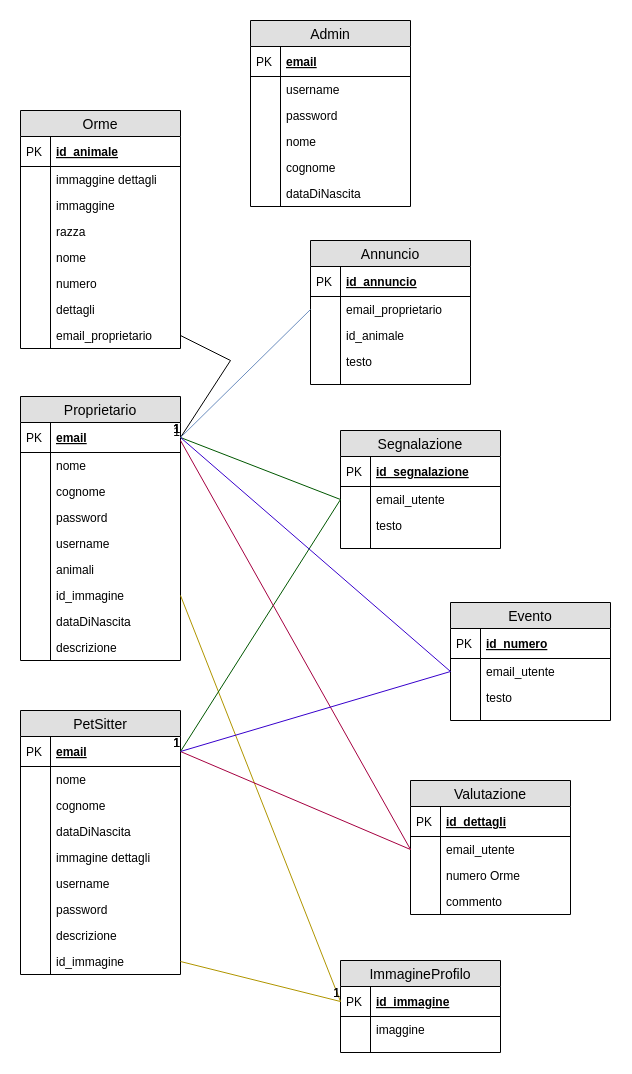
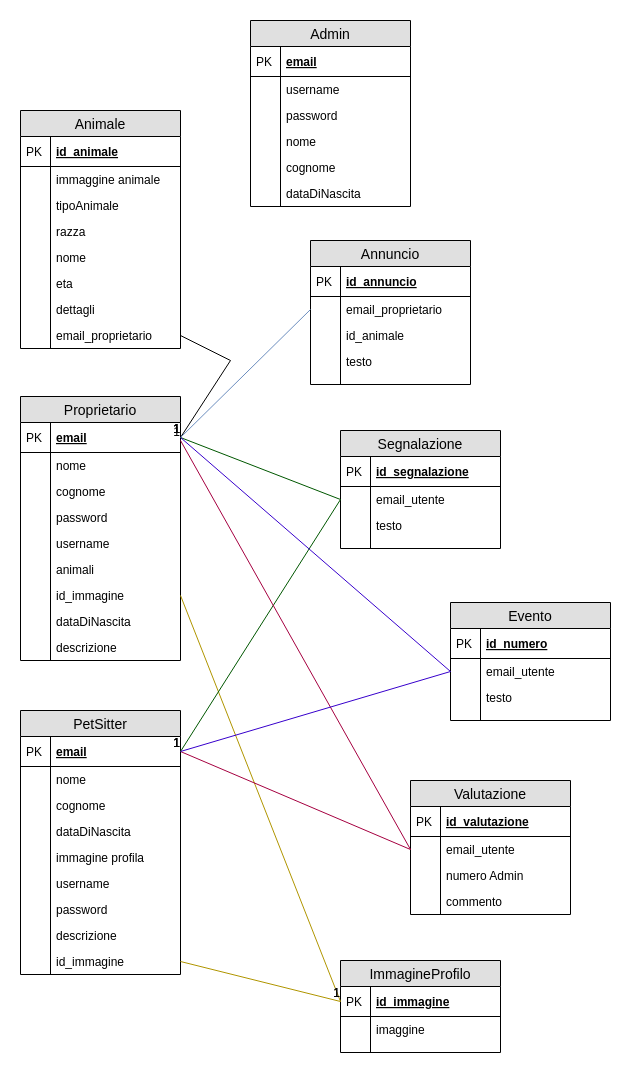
(100, 124) -> (100, 124)
(109, 180) -> (105, 180)
(83, 206) -> (88, 206)
(76, 284) -> (66, 284)
(478, 822) -> (488, 822)
(105, 858) -> (102, 858)
(481, 876) -> (483, 876)
